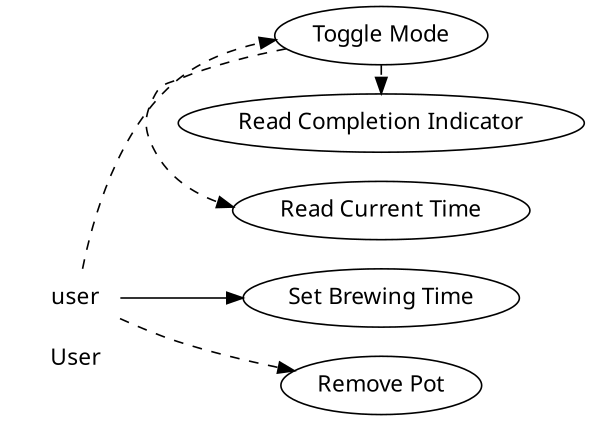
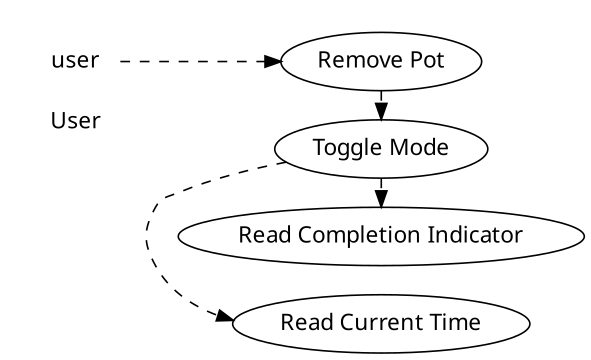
(133, 133) -> (381, 97)
(381, 298) -> none
